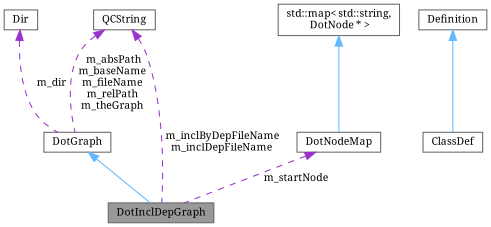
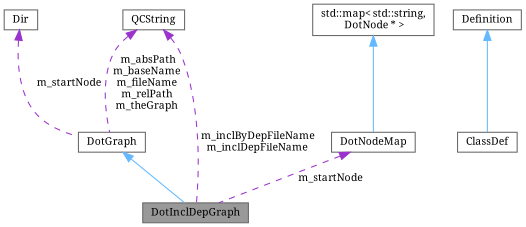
(51, 83) -> (68, 83)
